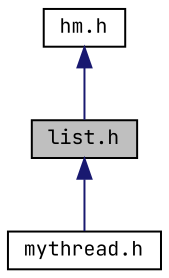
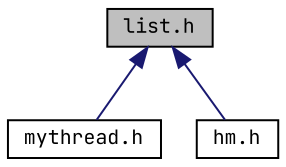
(84, 94) -> (205, 92)
